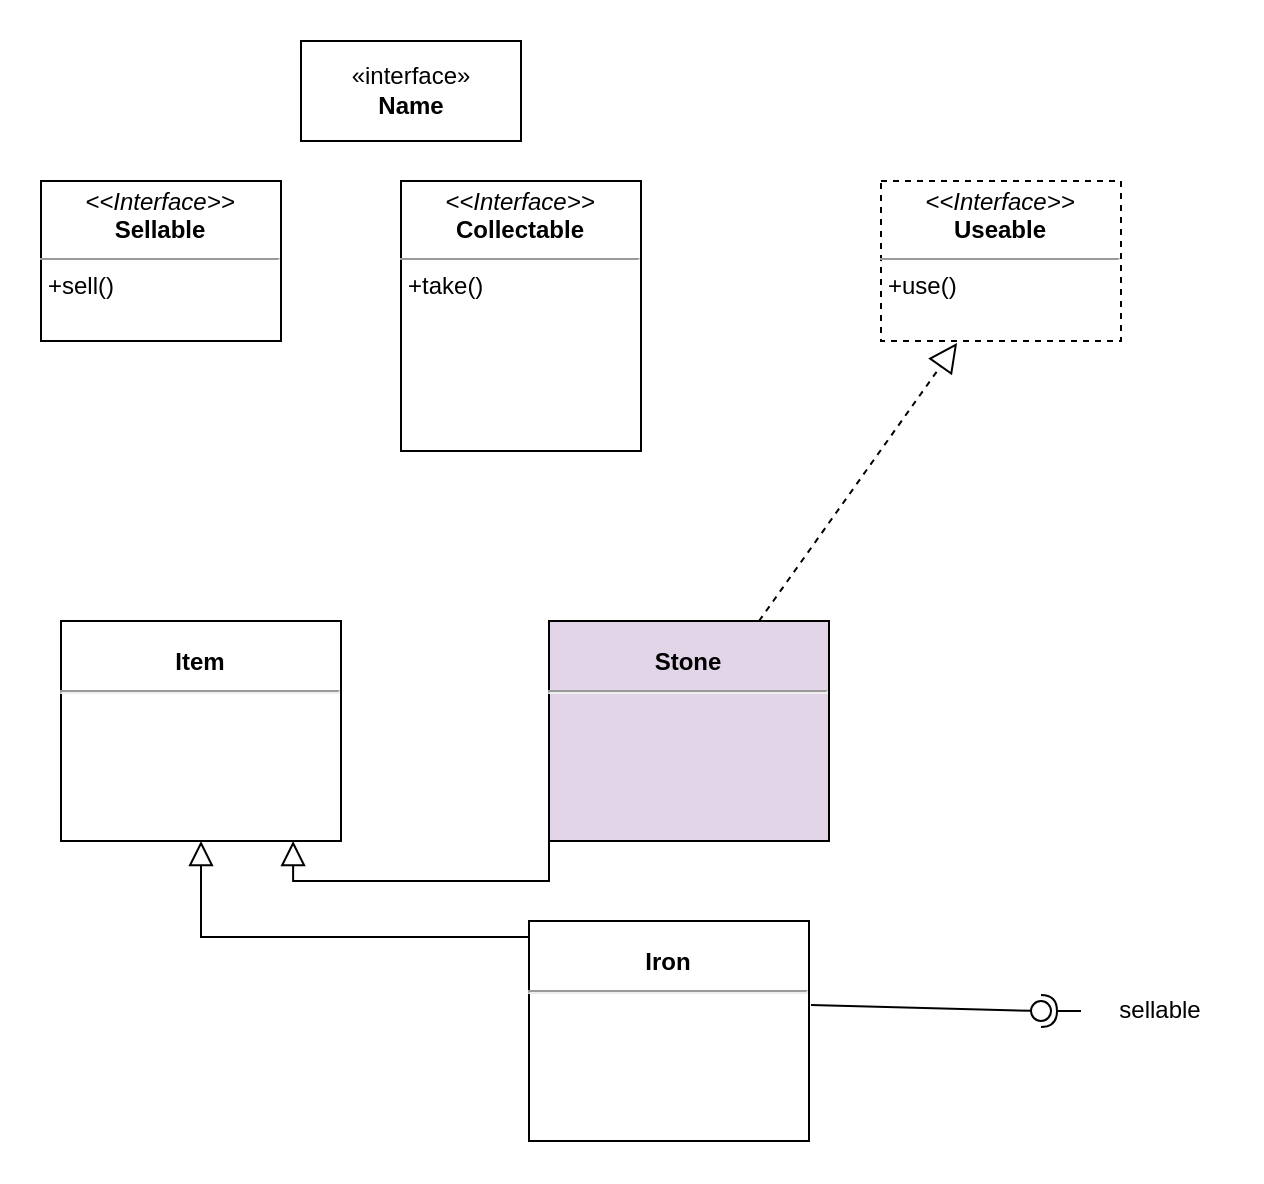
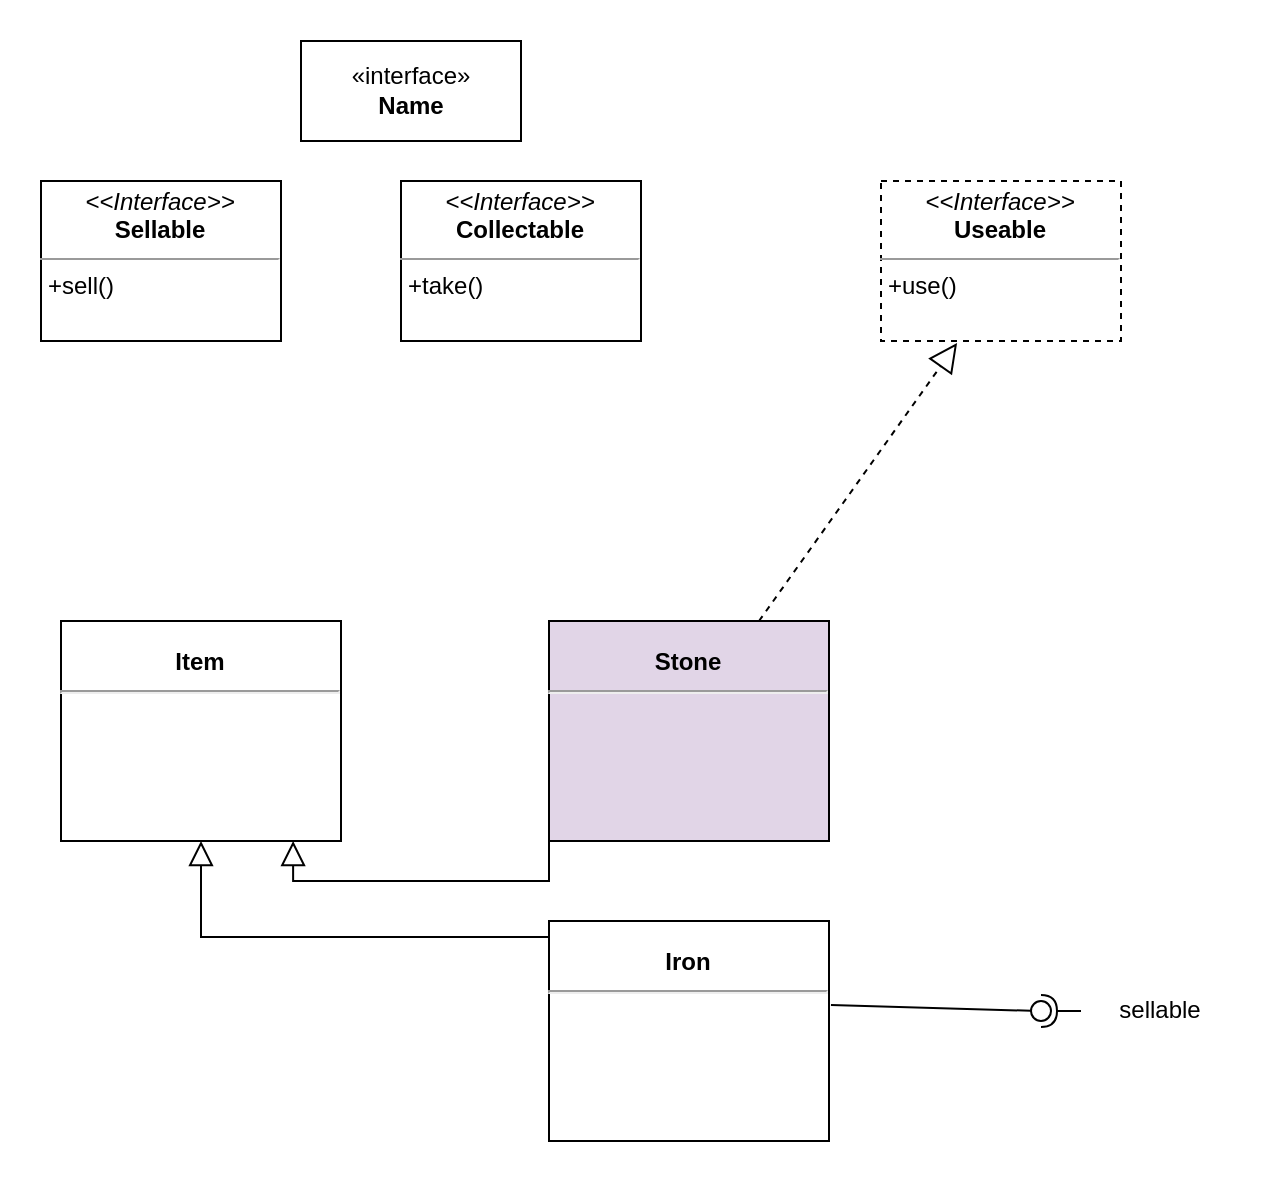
(521, 316) -> (521, 261)
(669, 1031) -> (689, 1031)
